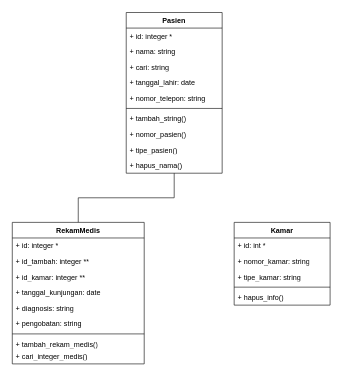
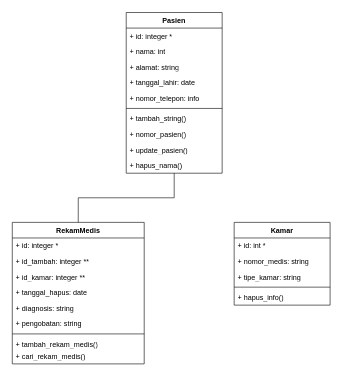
(154, 52) -> (148, 52)
(153, 68) -> (157, 68)
(172, 99) -> (168, 99)
(157, 150) -> (162, 150)
(276, 262) -> (276, 262)
(63, 293) -> (54, 293)
(57, 357) -> (53, 357)
